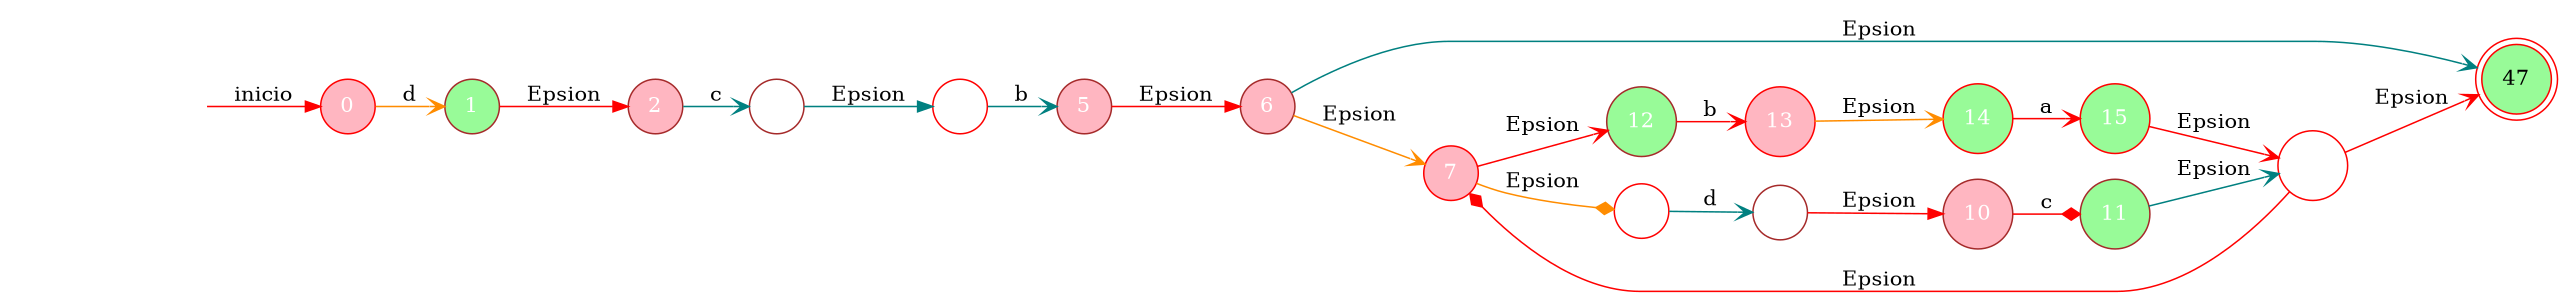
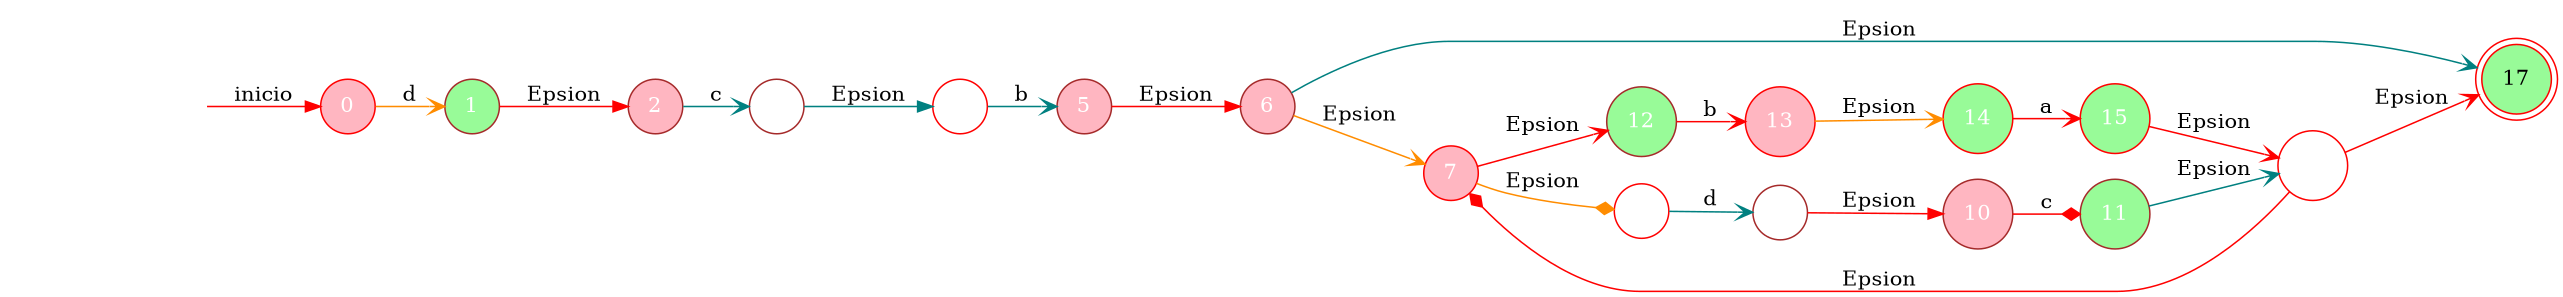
(2517, 79) -> (2517, 79)
